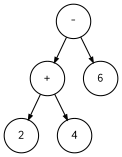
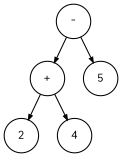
(101, 79) -> (101, 79)
